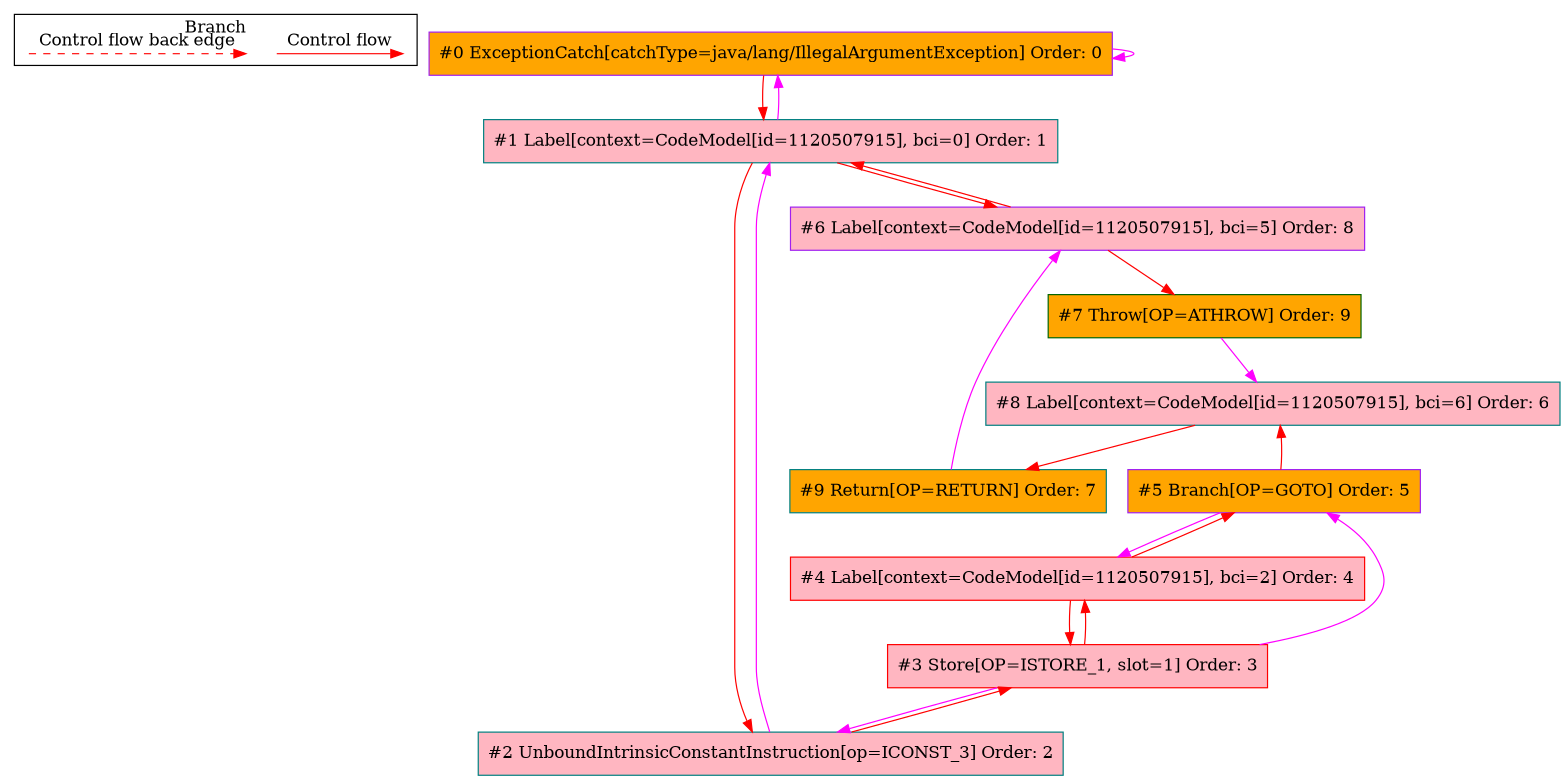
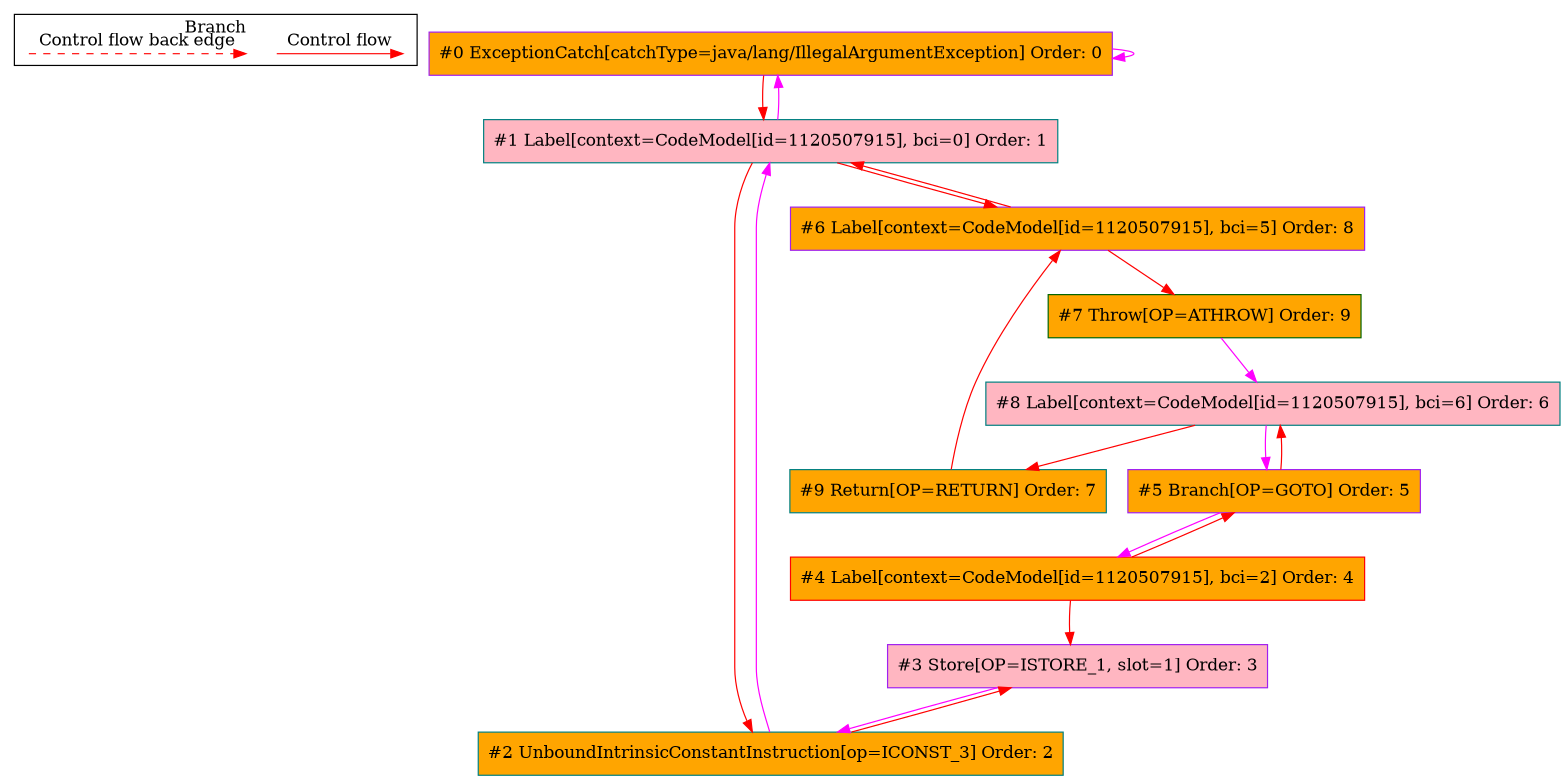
(1078, 229) -> (1078, 229)
(988, 358) -> (988, 358)
(1078, 579) -> (1078, 579)
(1367, 609) -> (1265, 442)
(1086, 629) -> none
(1078, 666) -> (1078, 666)
(771, 754) -> (771, 754)
